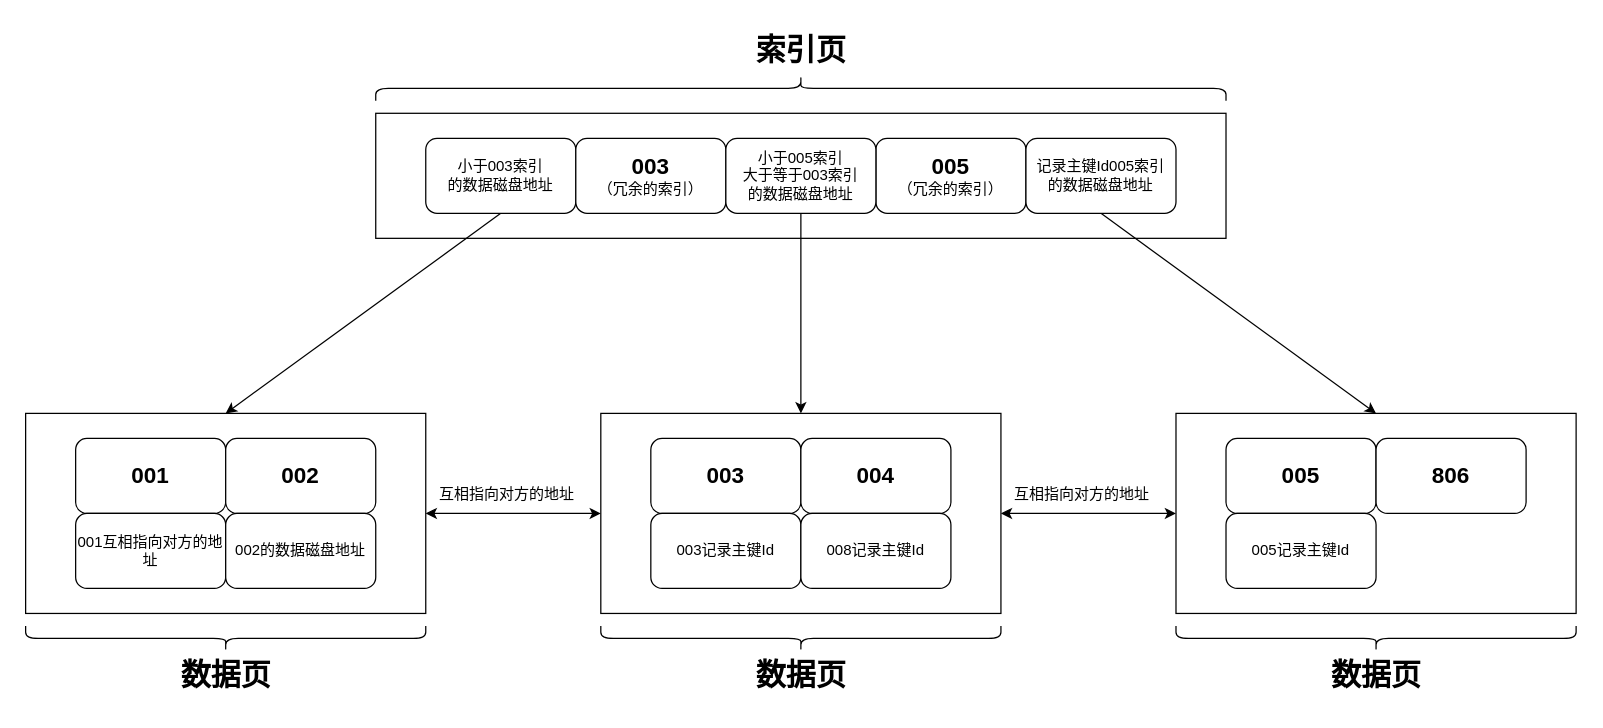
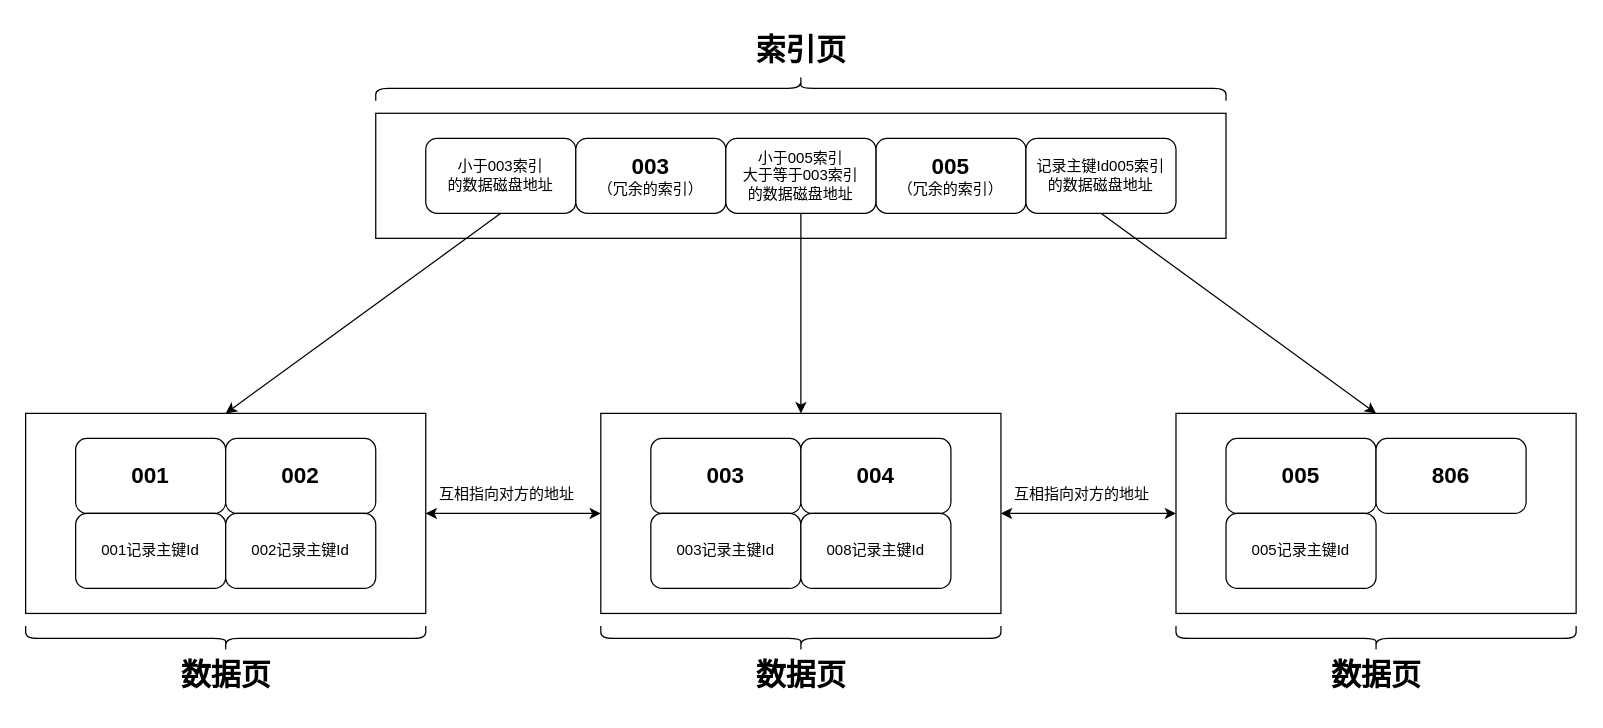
(151, 551) -> (151, 551)
(301, 551) -> (301, 551)
